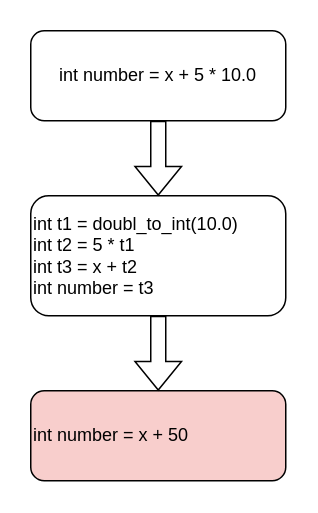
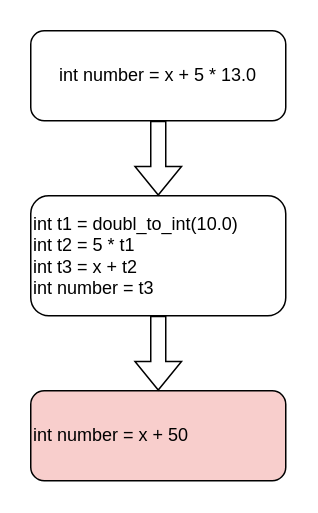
(158, 76) -> (158, 76)
